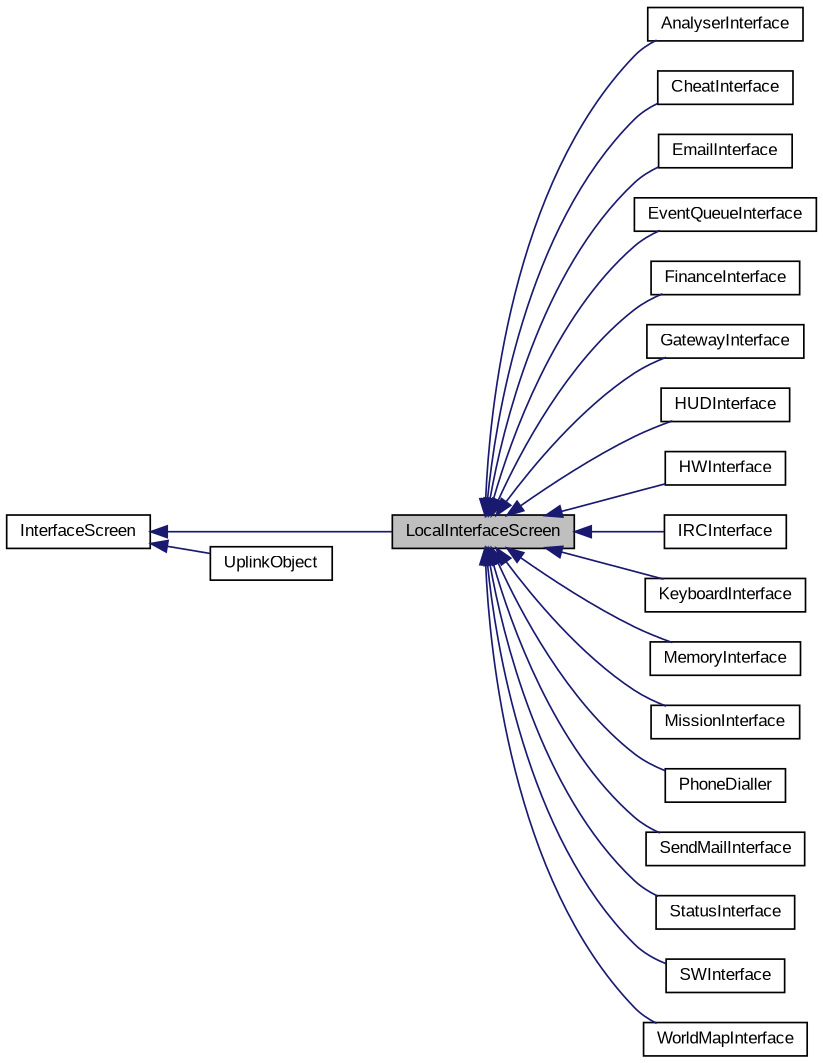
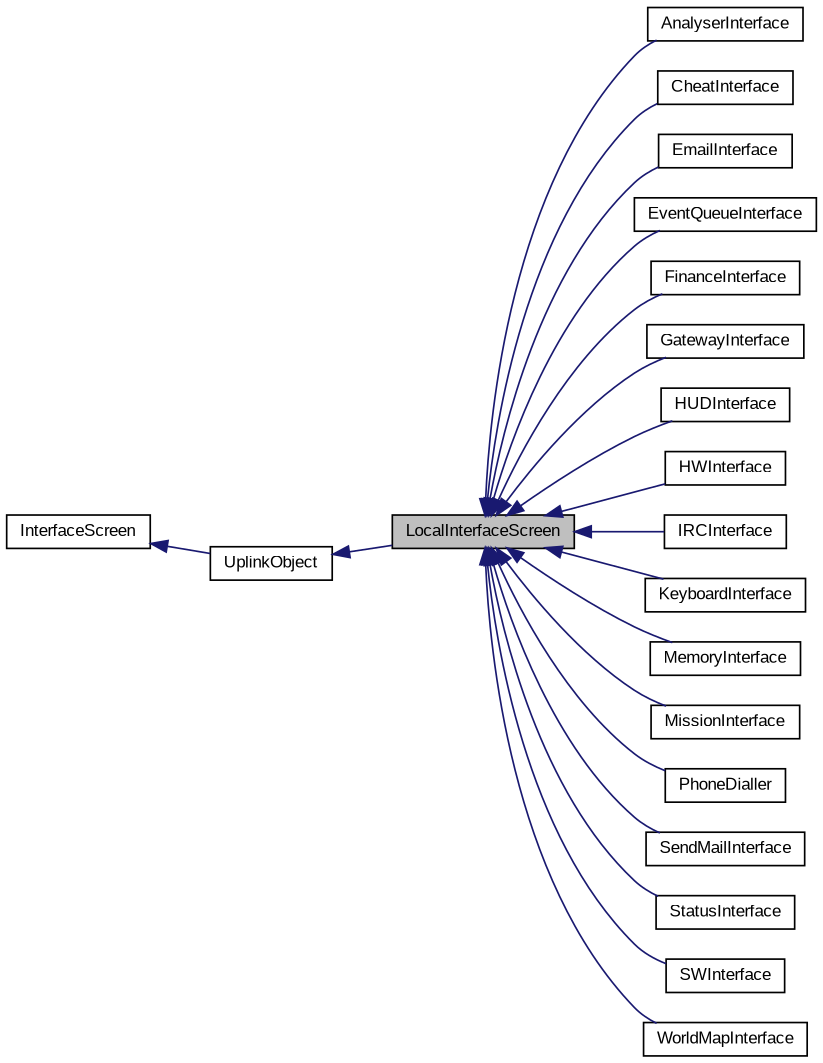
(280, 532) -> (371, 549)
